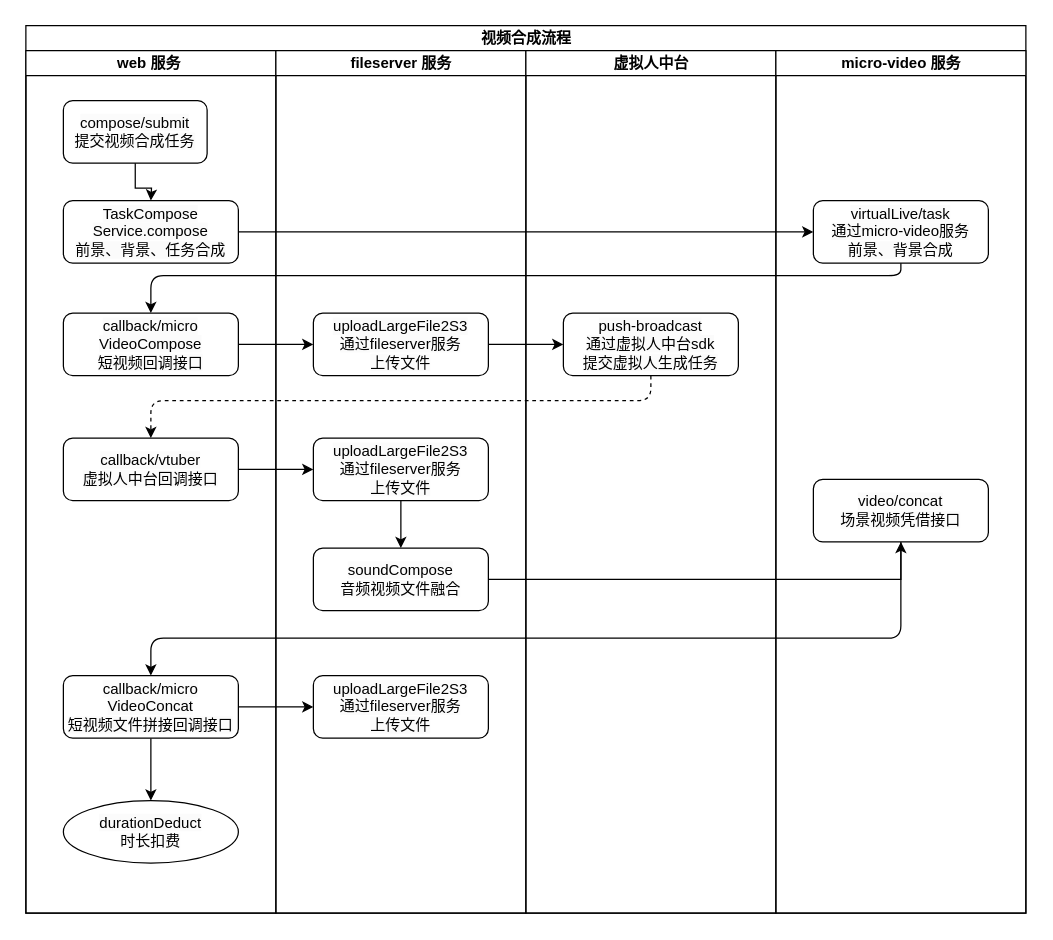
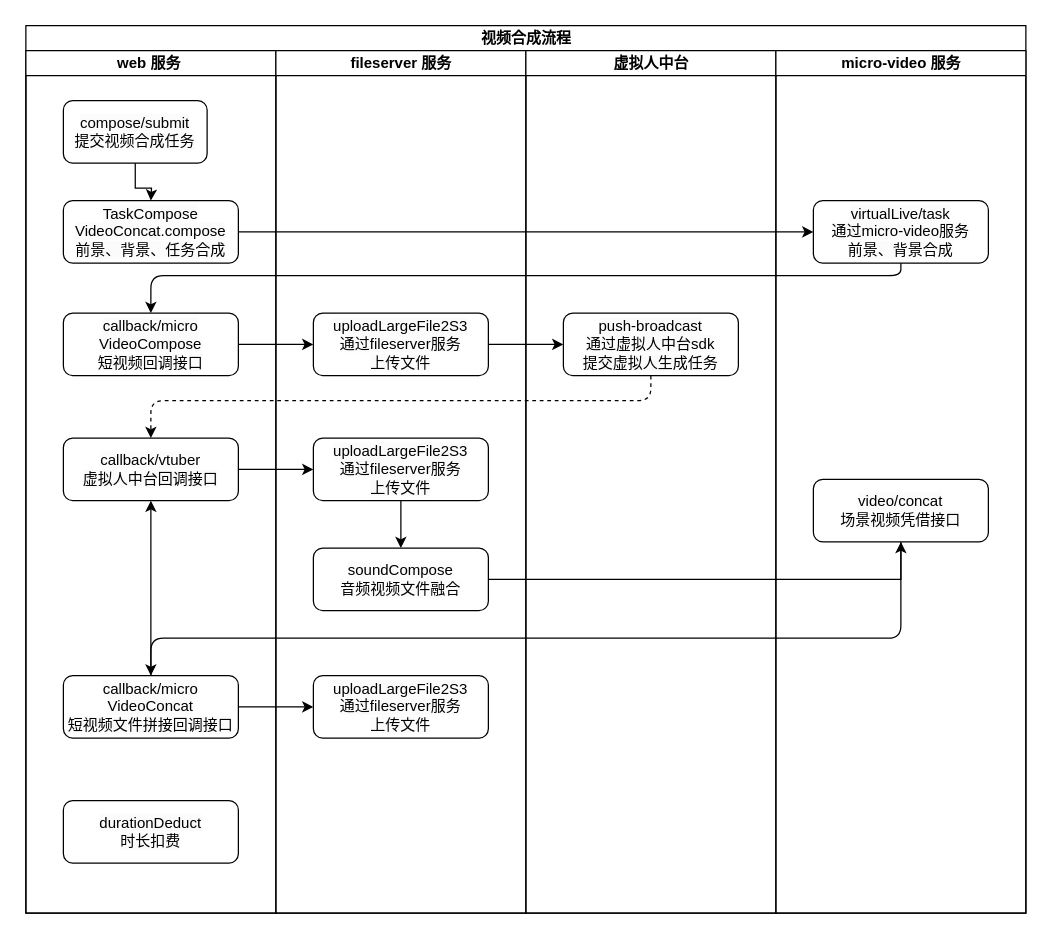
(151, 232) -> (151, 232)
(151, 765) -> (151, 575)
(151, 832) -> (151, 832)
